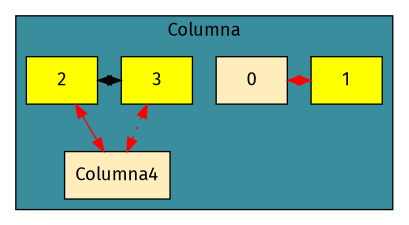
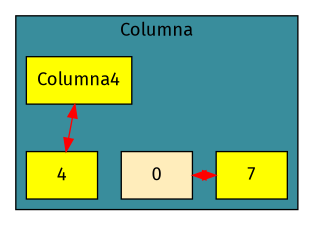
(62, 80) -> (62, 175)
(157, 80) -> none
(347, 80) -> (252, 175)
(117, 175) -> (79, 80)
